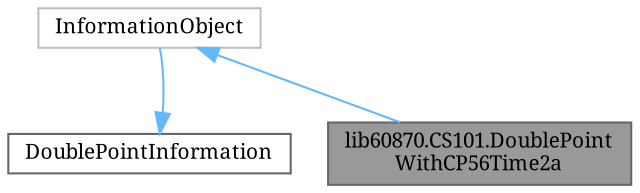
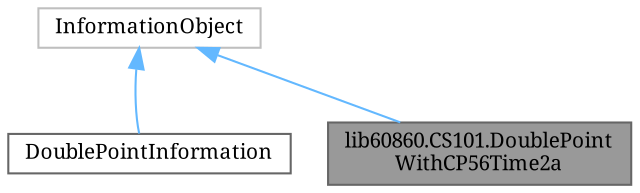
(163, 80) -> (136, 102)
(480, 154) -> (480, 154)
